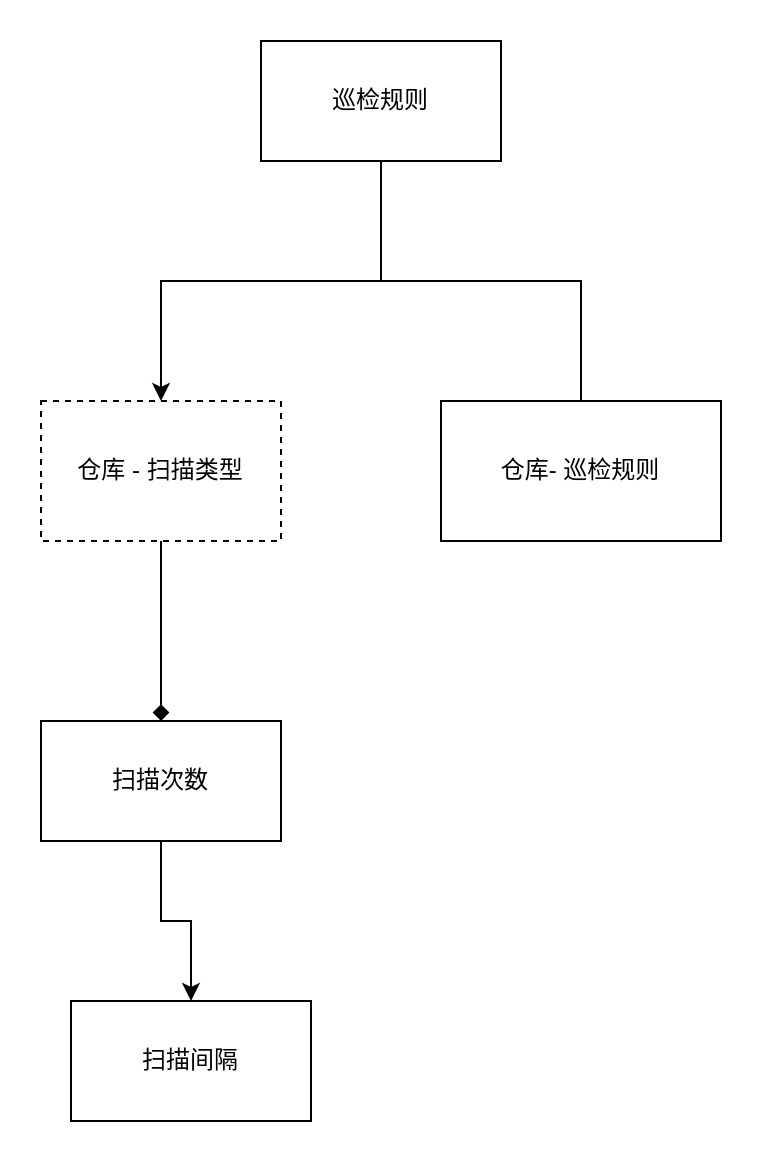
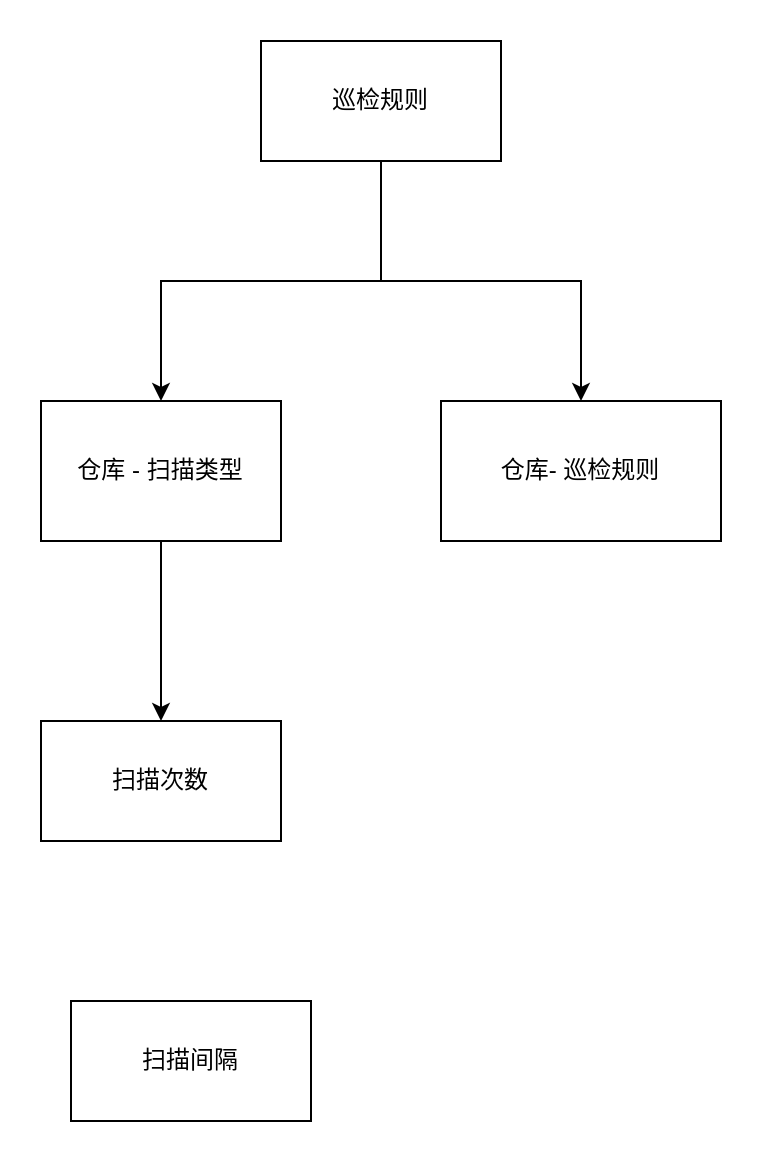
(581, 391) -> (581, 386)
(161, 471) -> (161, 471)
(161, 705) -> (161, 706)
(169, 921) -> none
